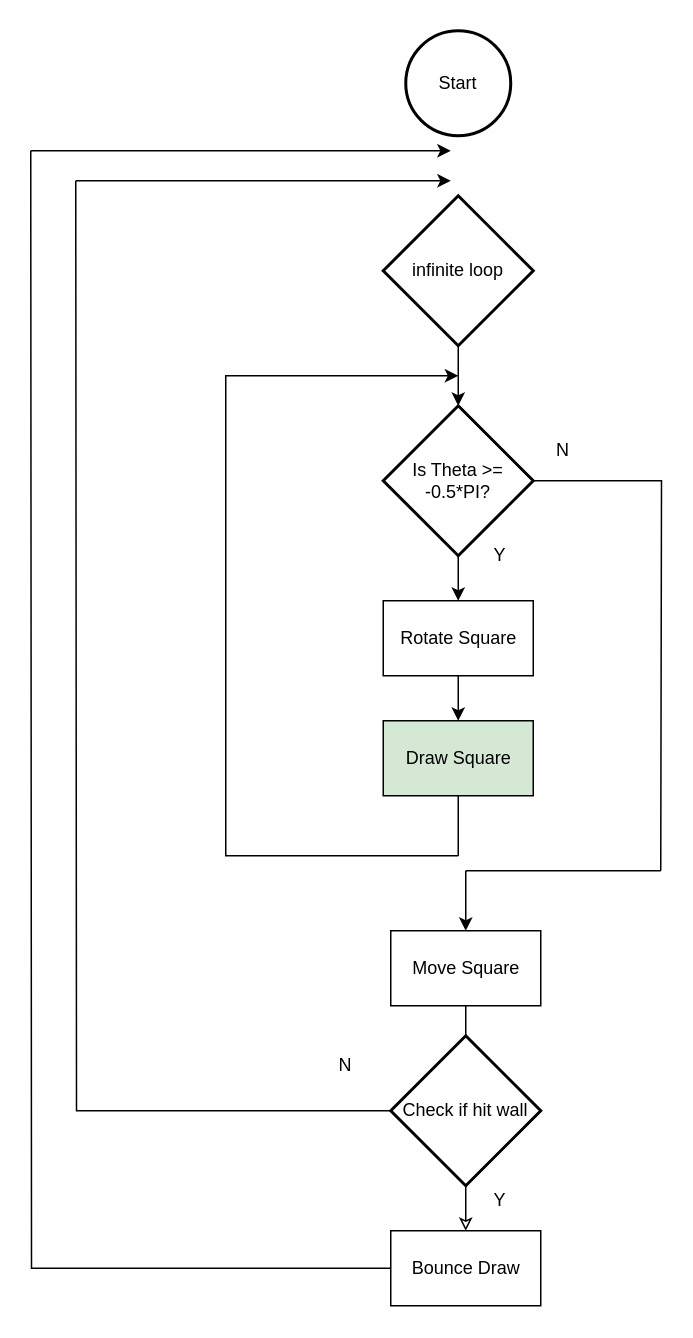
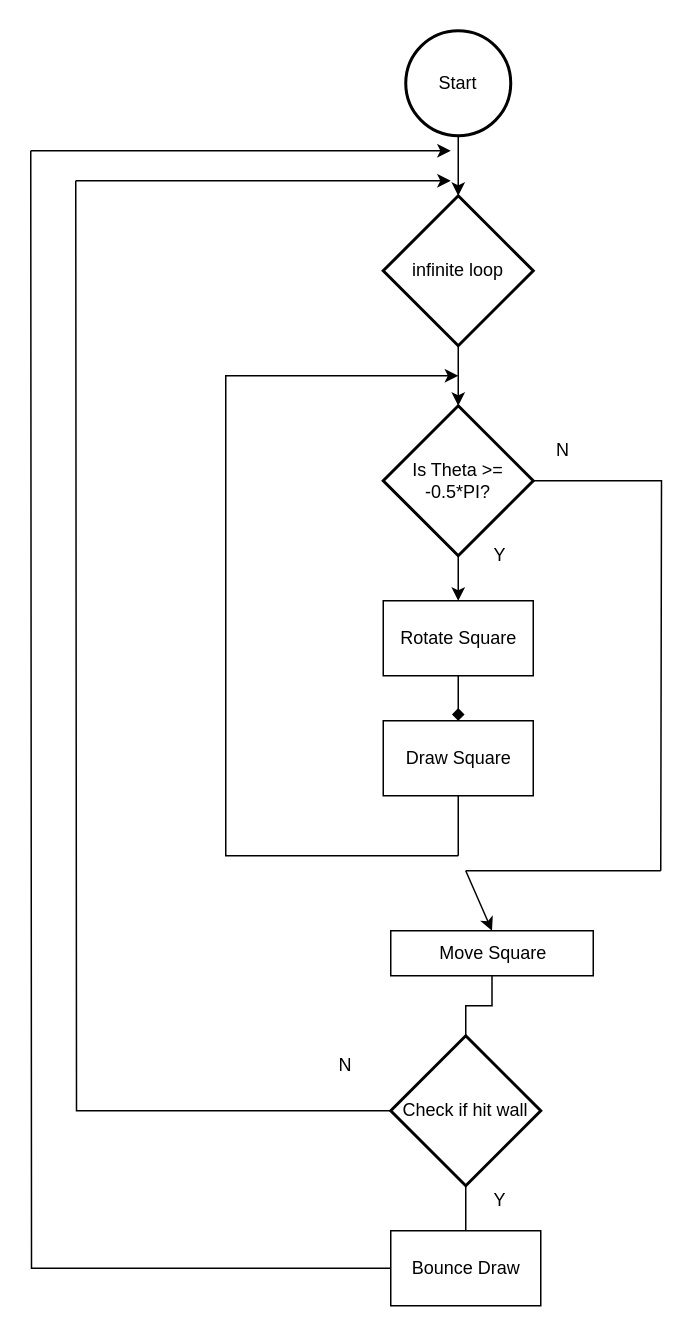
none -> (458, 161)
(458, 709) -> (458, 708)
(458, 758) -> (458, 758)
(466, 968) -> (492, 953)
(466, 1219) -> (466, 1223)
